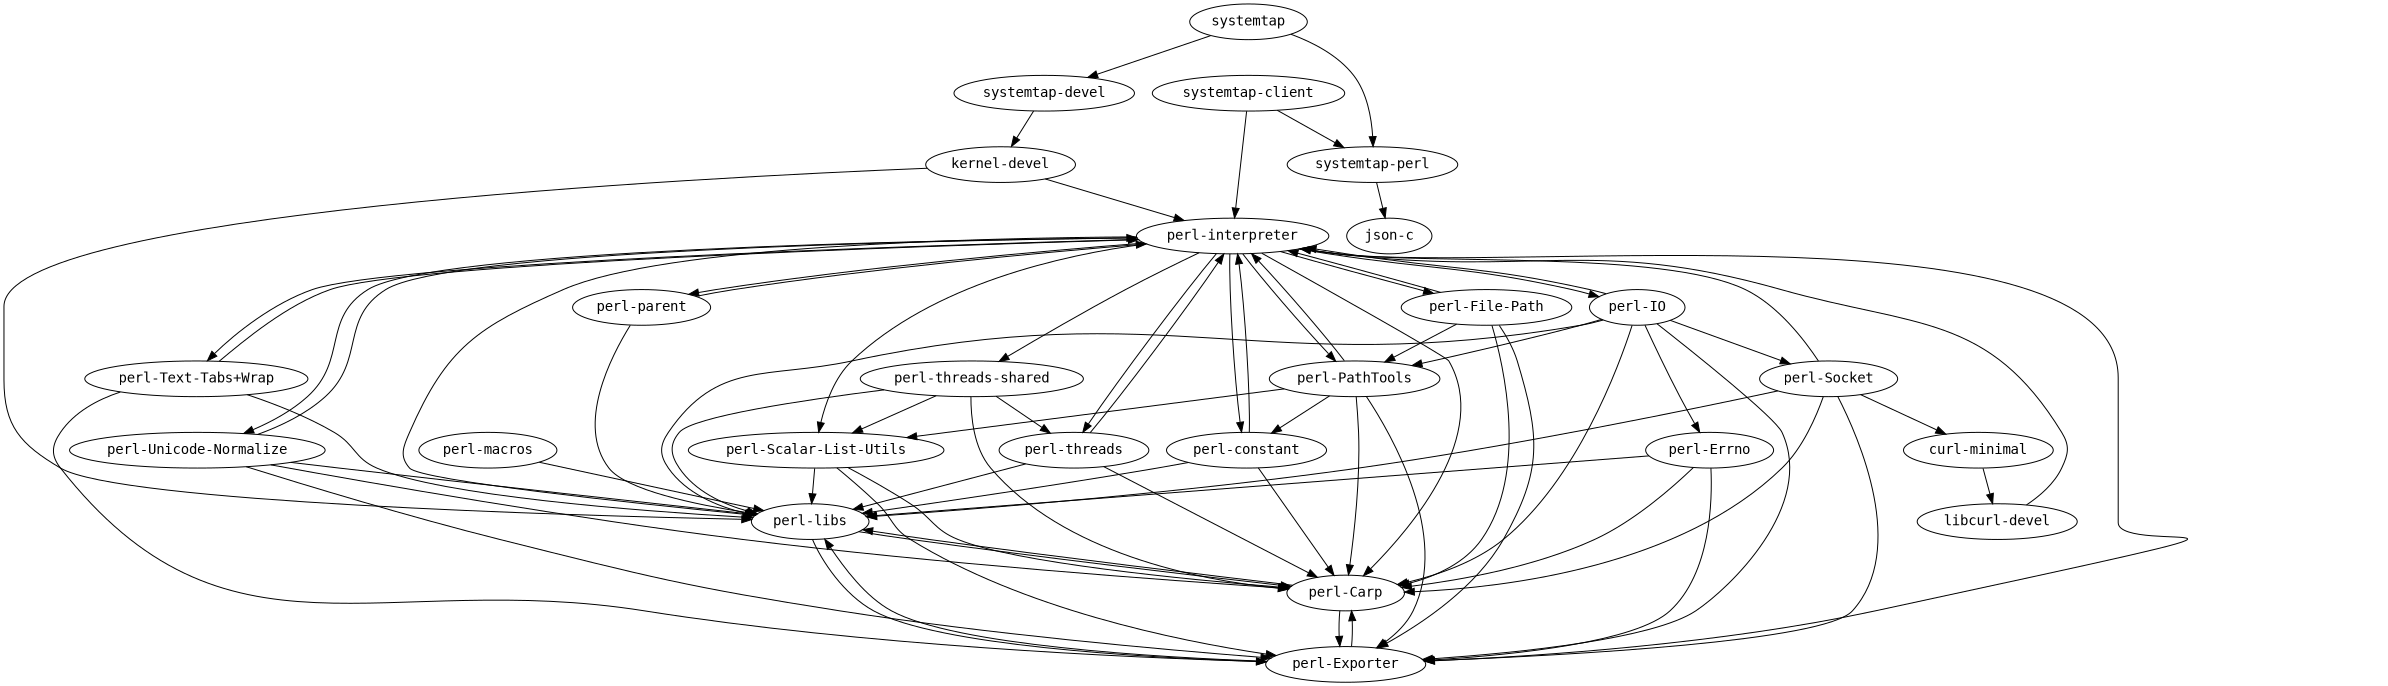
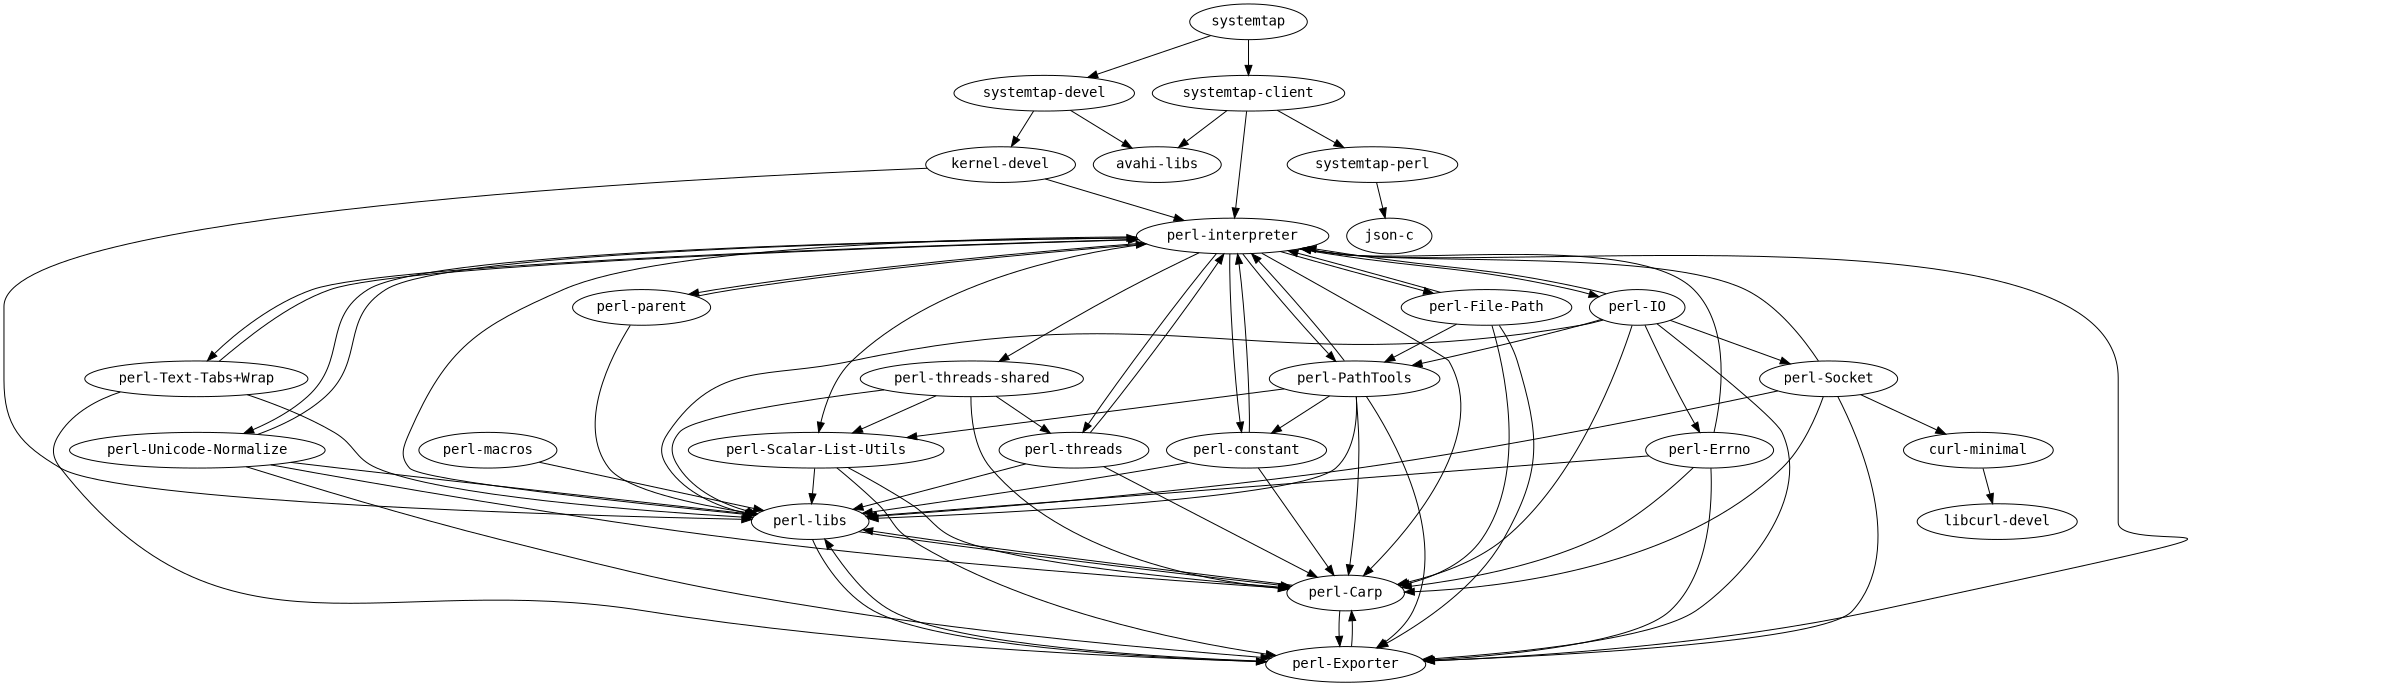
(1350, 71) -> (1249, 53)
none -> (1157, 165)
(1753, 283) -> (1684, 283)
none -> (1147, 502)
